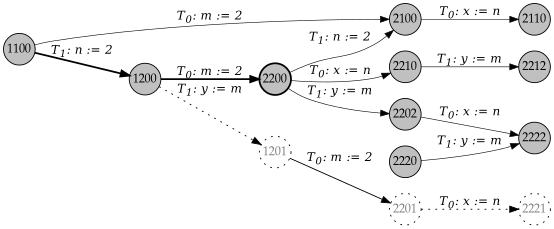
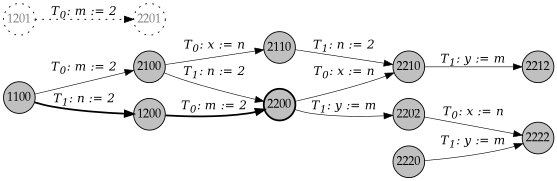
none -> (340, 56)
(339, 57) -> (209, 88)
(206, 113) -> none
(336, 179) -> (80, 19)
(535, 209) -> none
